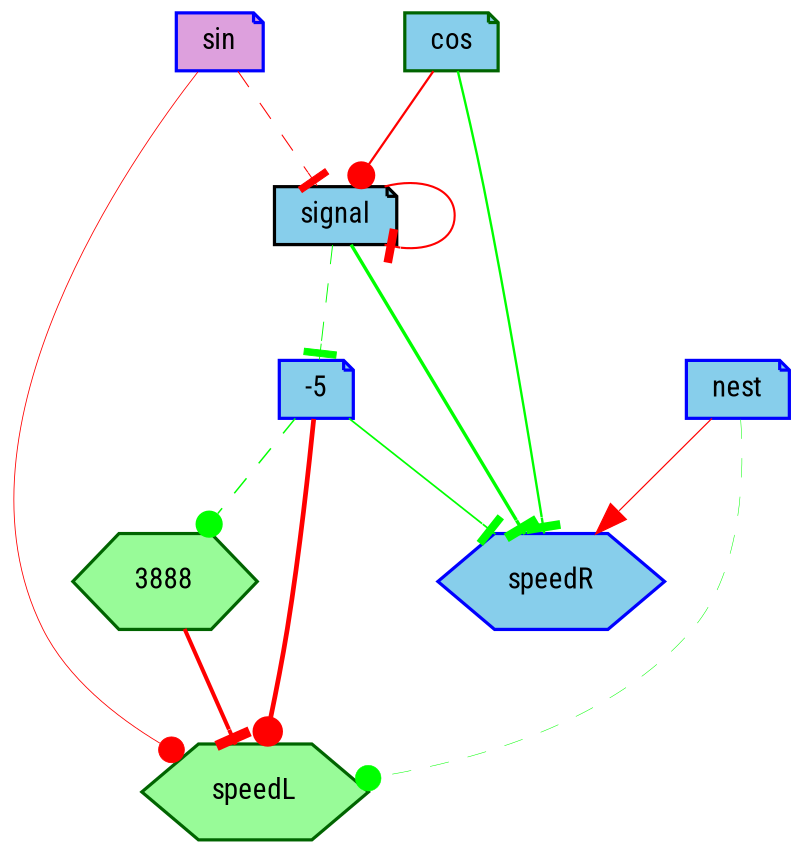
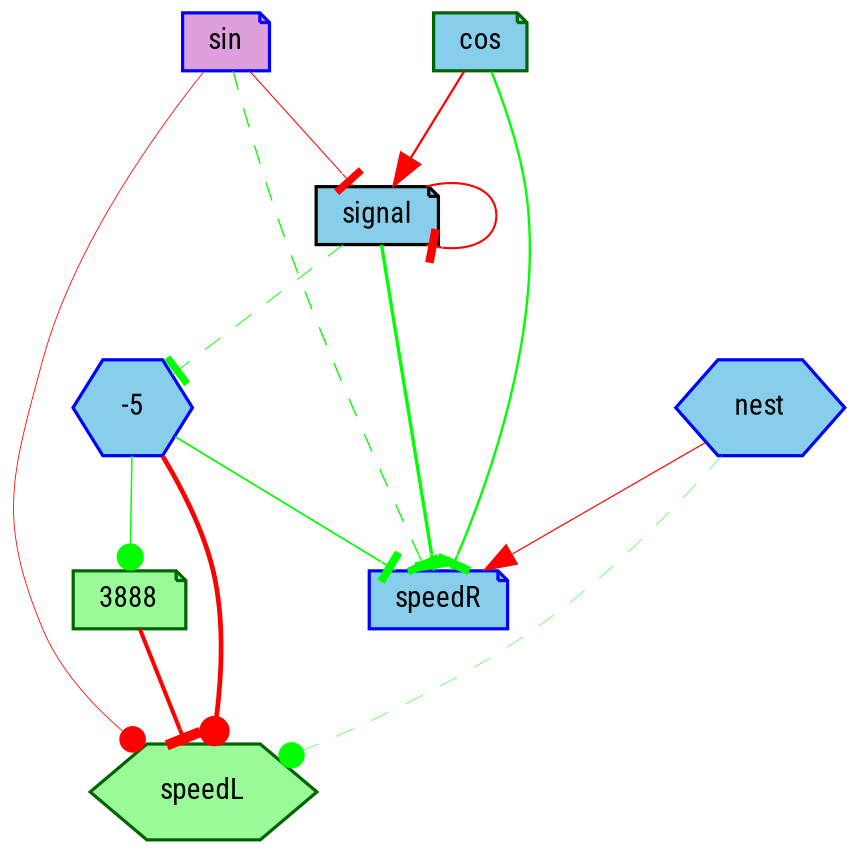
(401, 118) -> (437, 115)
(273, 122) -> (296, 122)
none -> (315, 317)
(316, 389) -> (133, 408)
(738, 389) -> (760, 408)
(257, 466) -> (131, 500)
(165, 581) -> (130, 600)
(551, 581) -> (438, 600)
